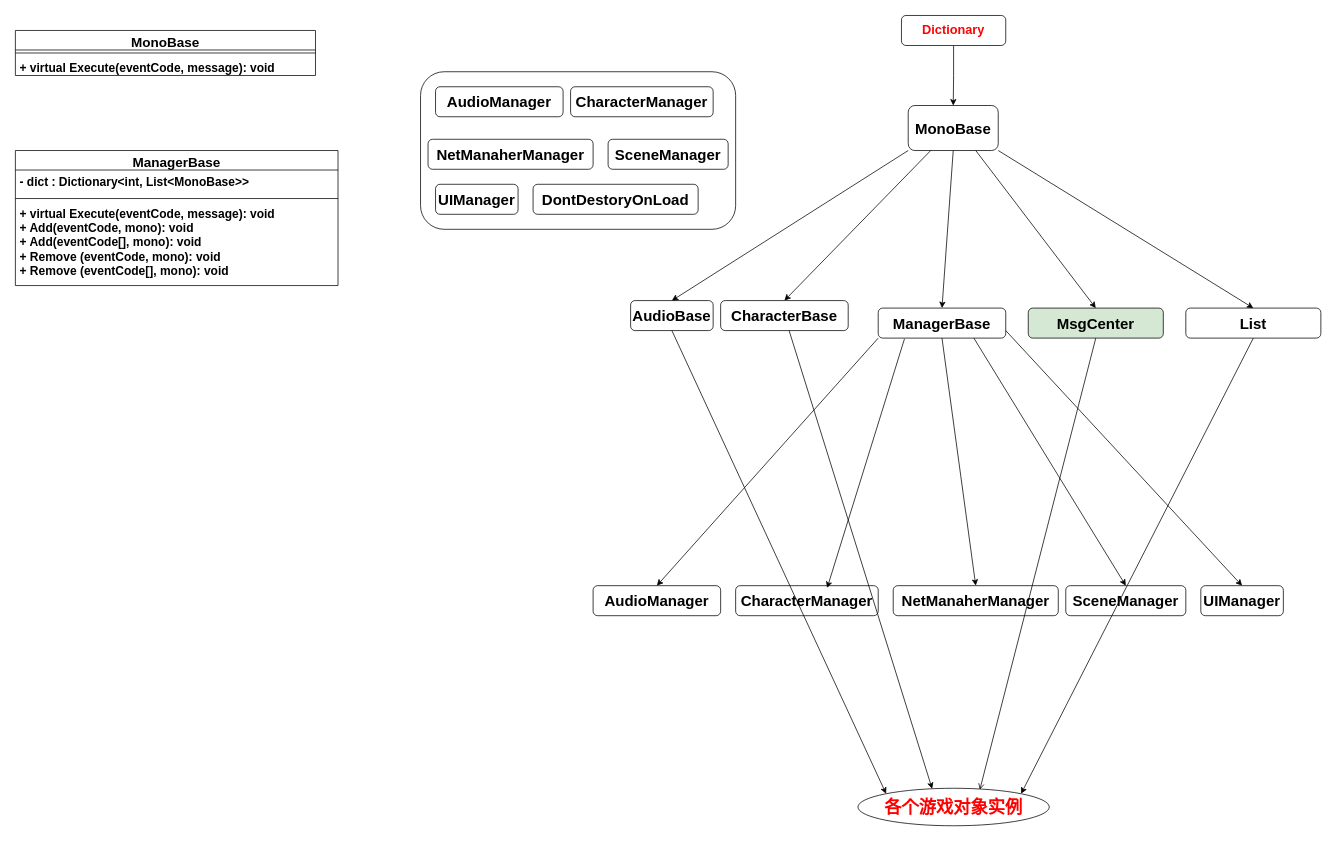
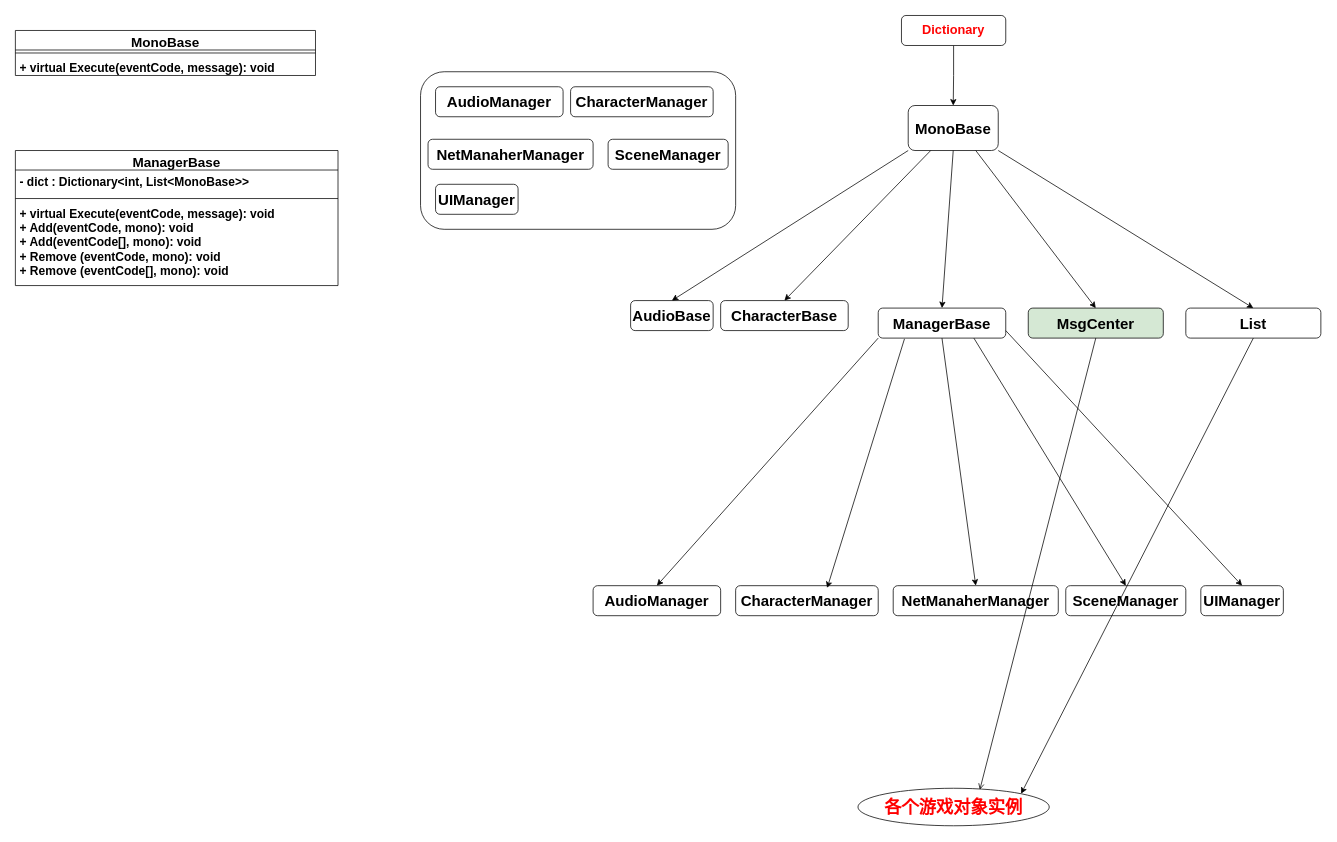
(615, 199) -> none
(859, 557) -> none
(777, 559) -> none
